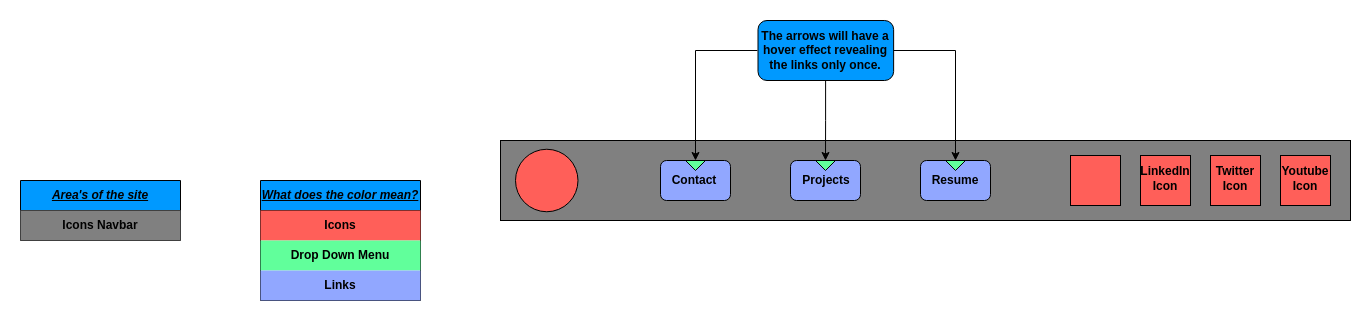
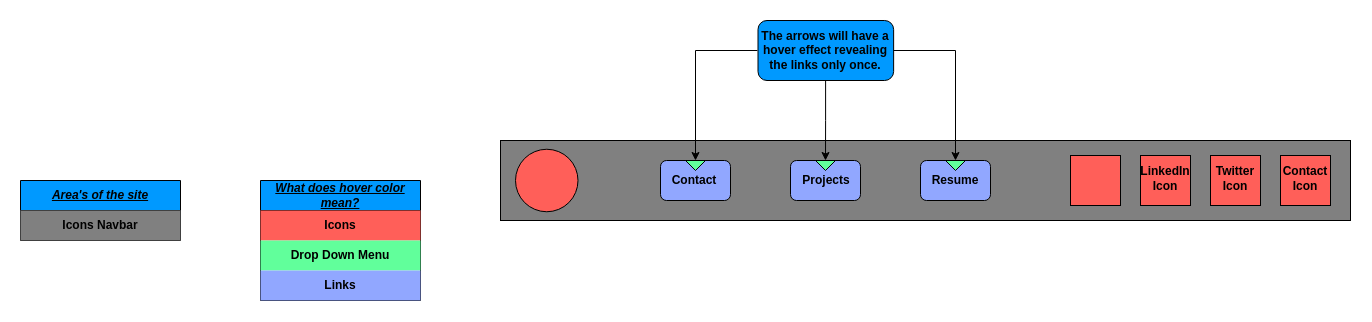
(1306, 179) -> (1306, 179)
(341, 196) -> (341, 196)
